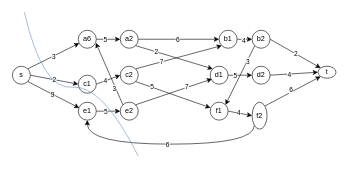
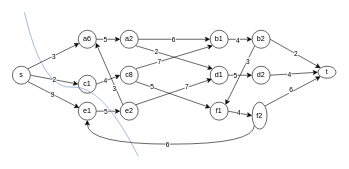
(228, 39) -> (219, 39)
(129, 75) -> (129, 75)
